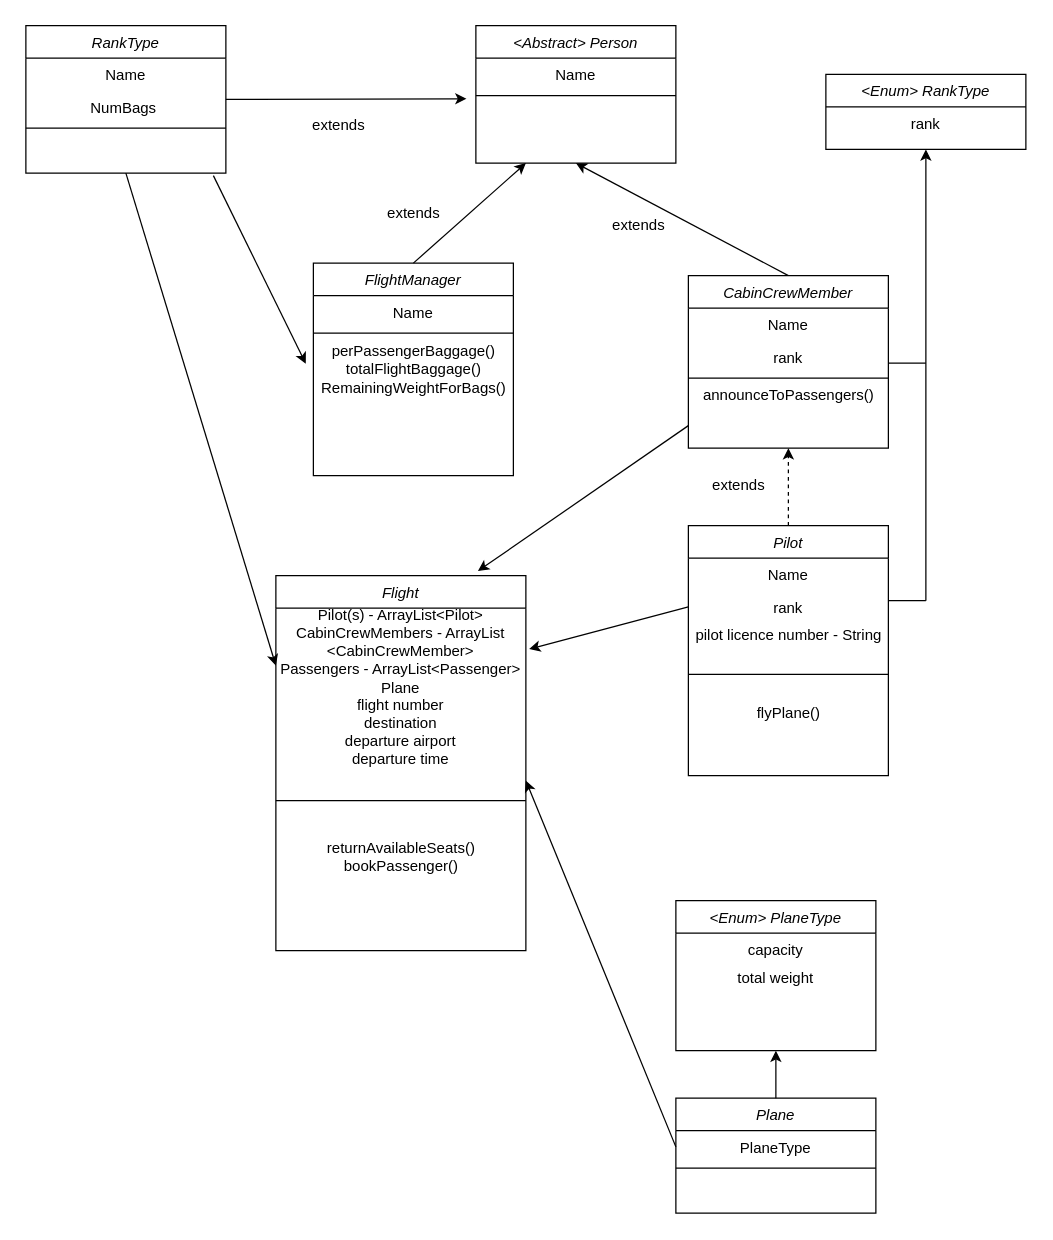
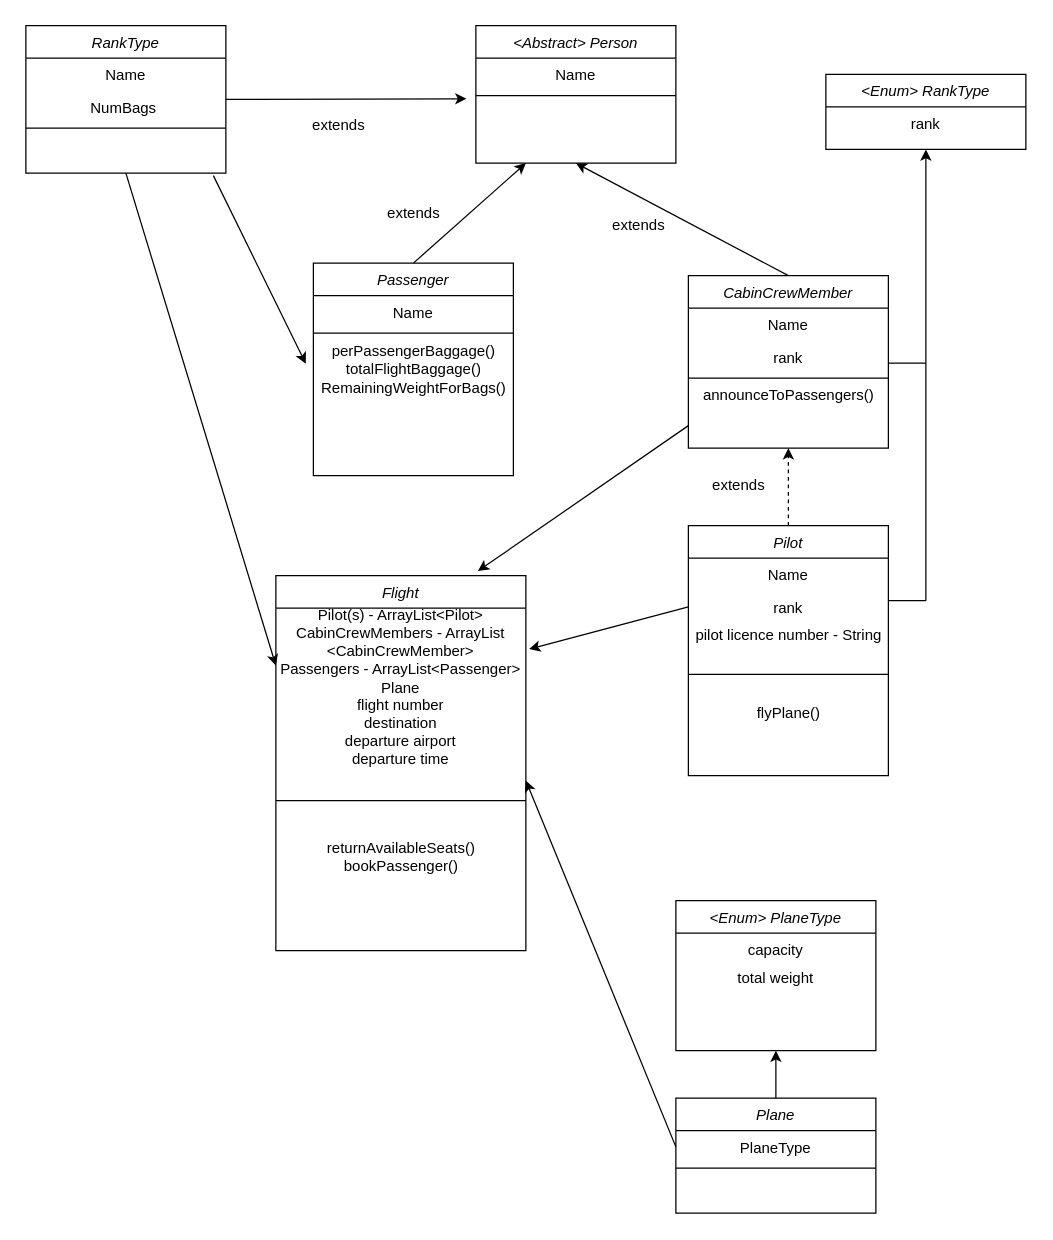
(413, 280) -> (413, 280)
